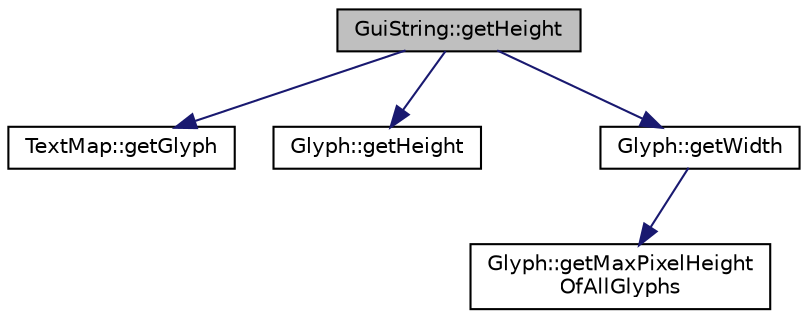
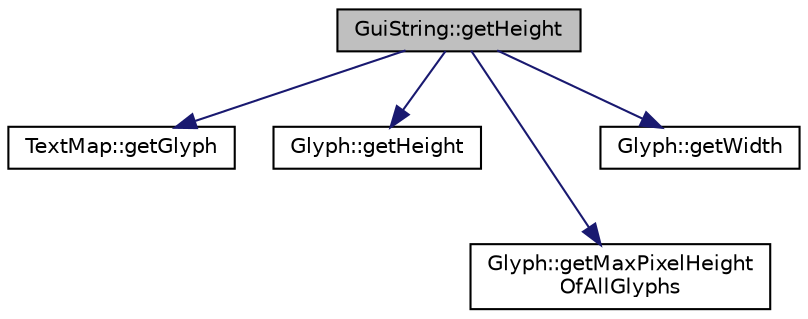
(670, 197) -> (530, 139)
